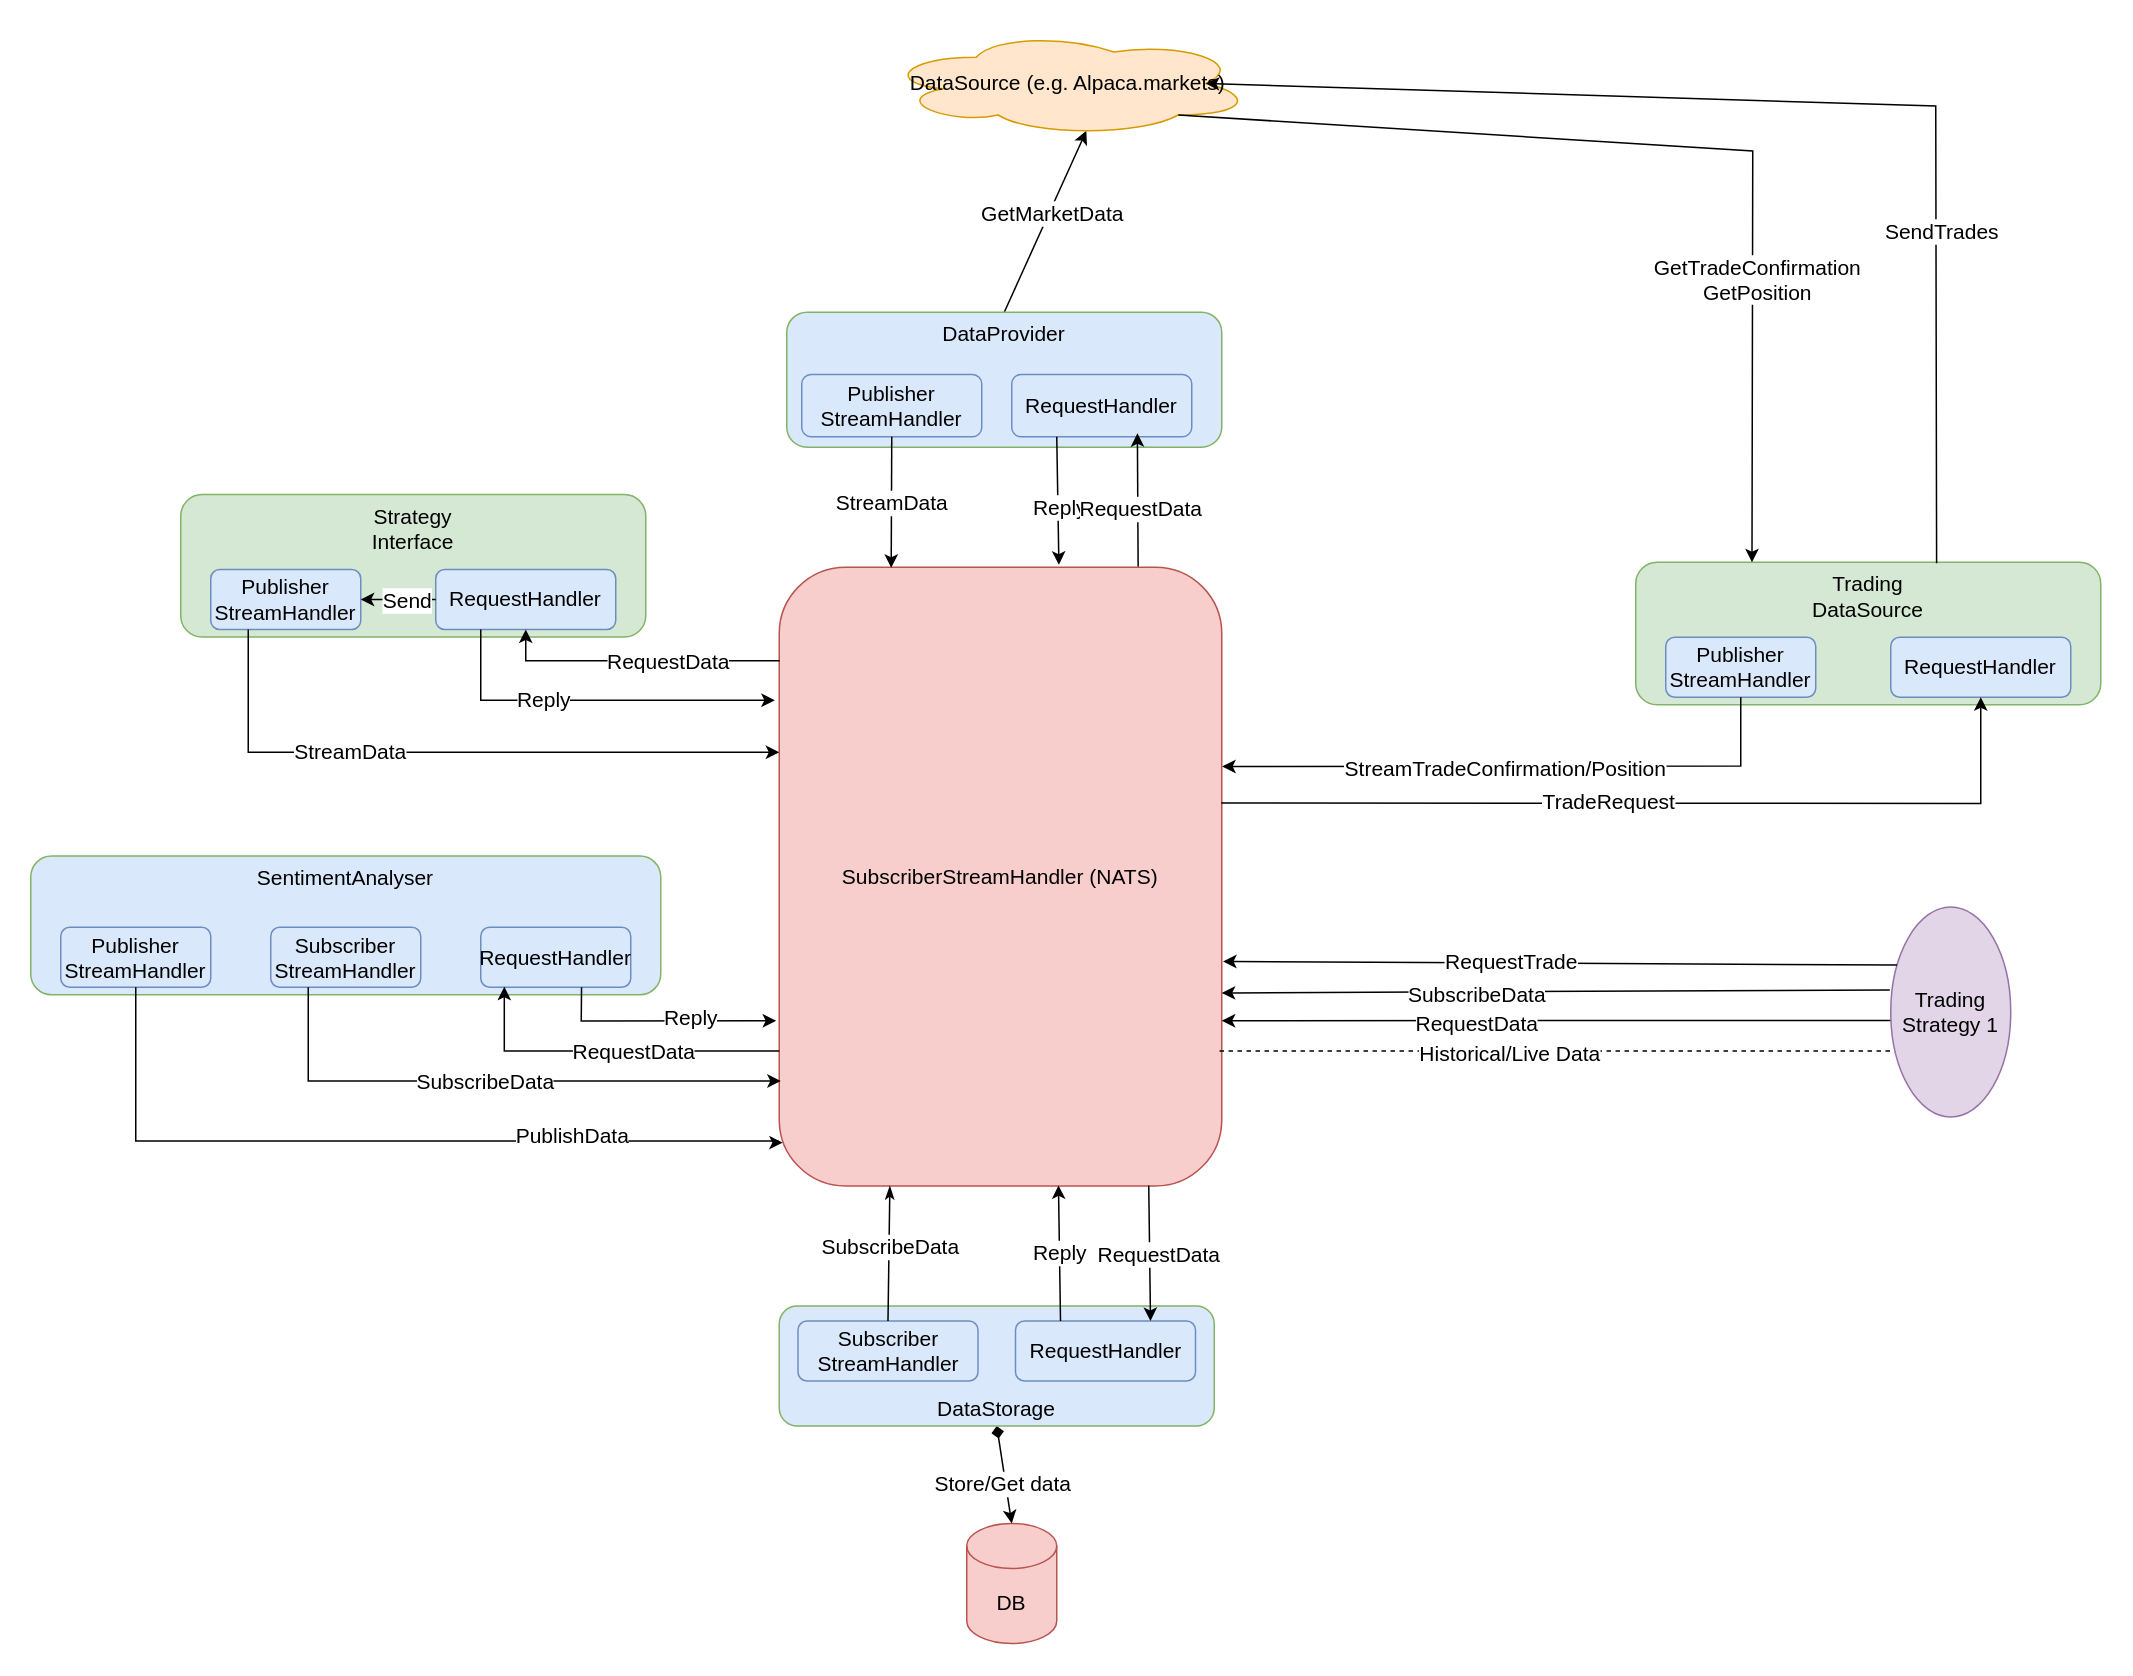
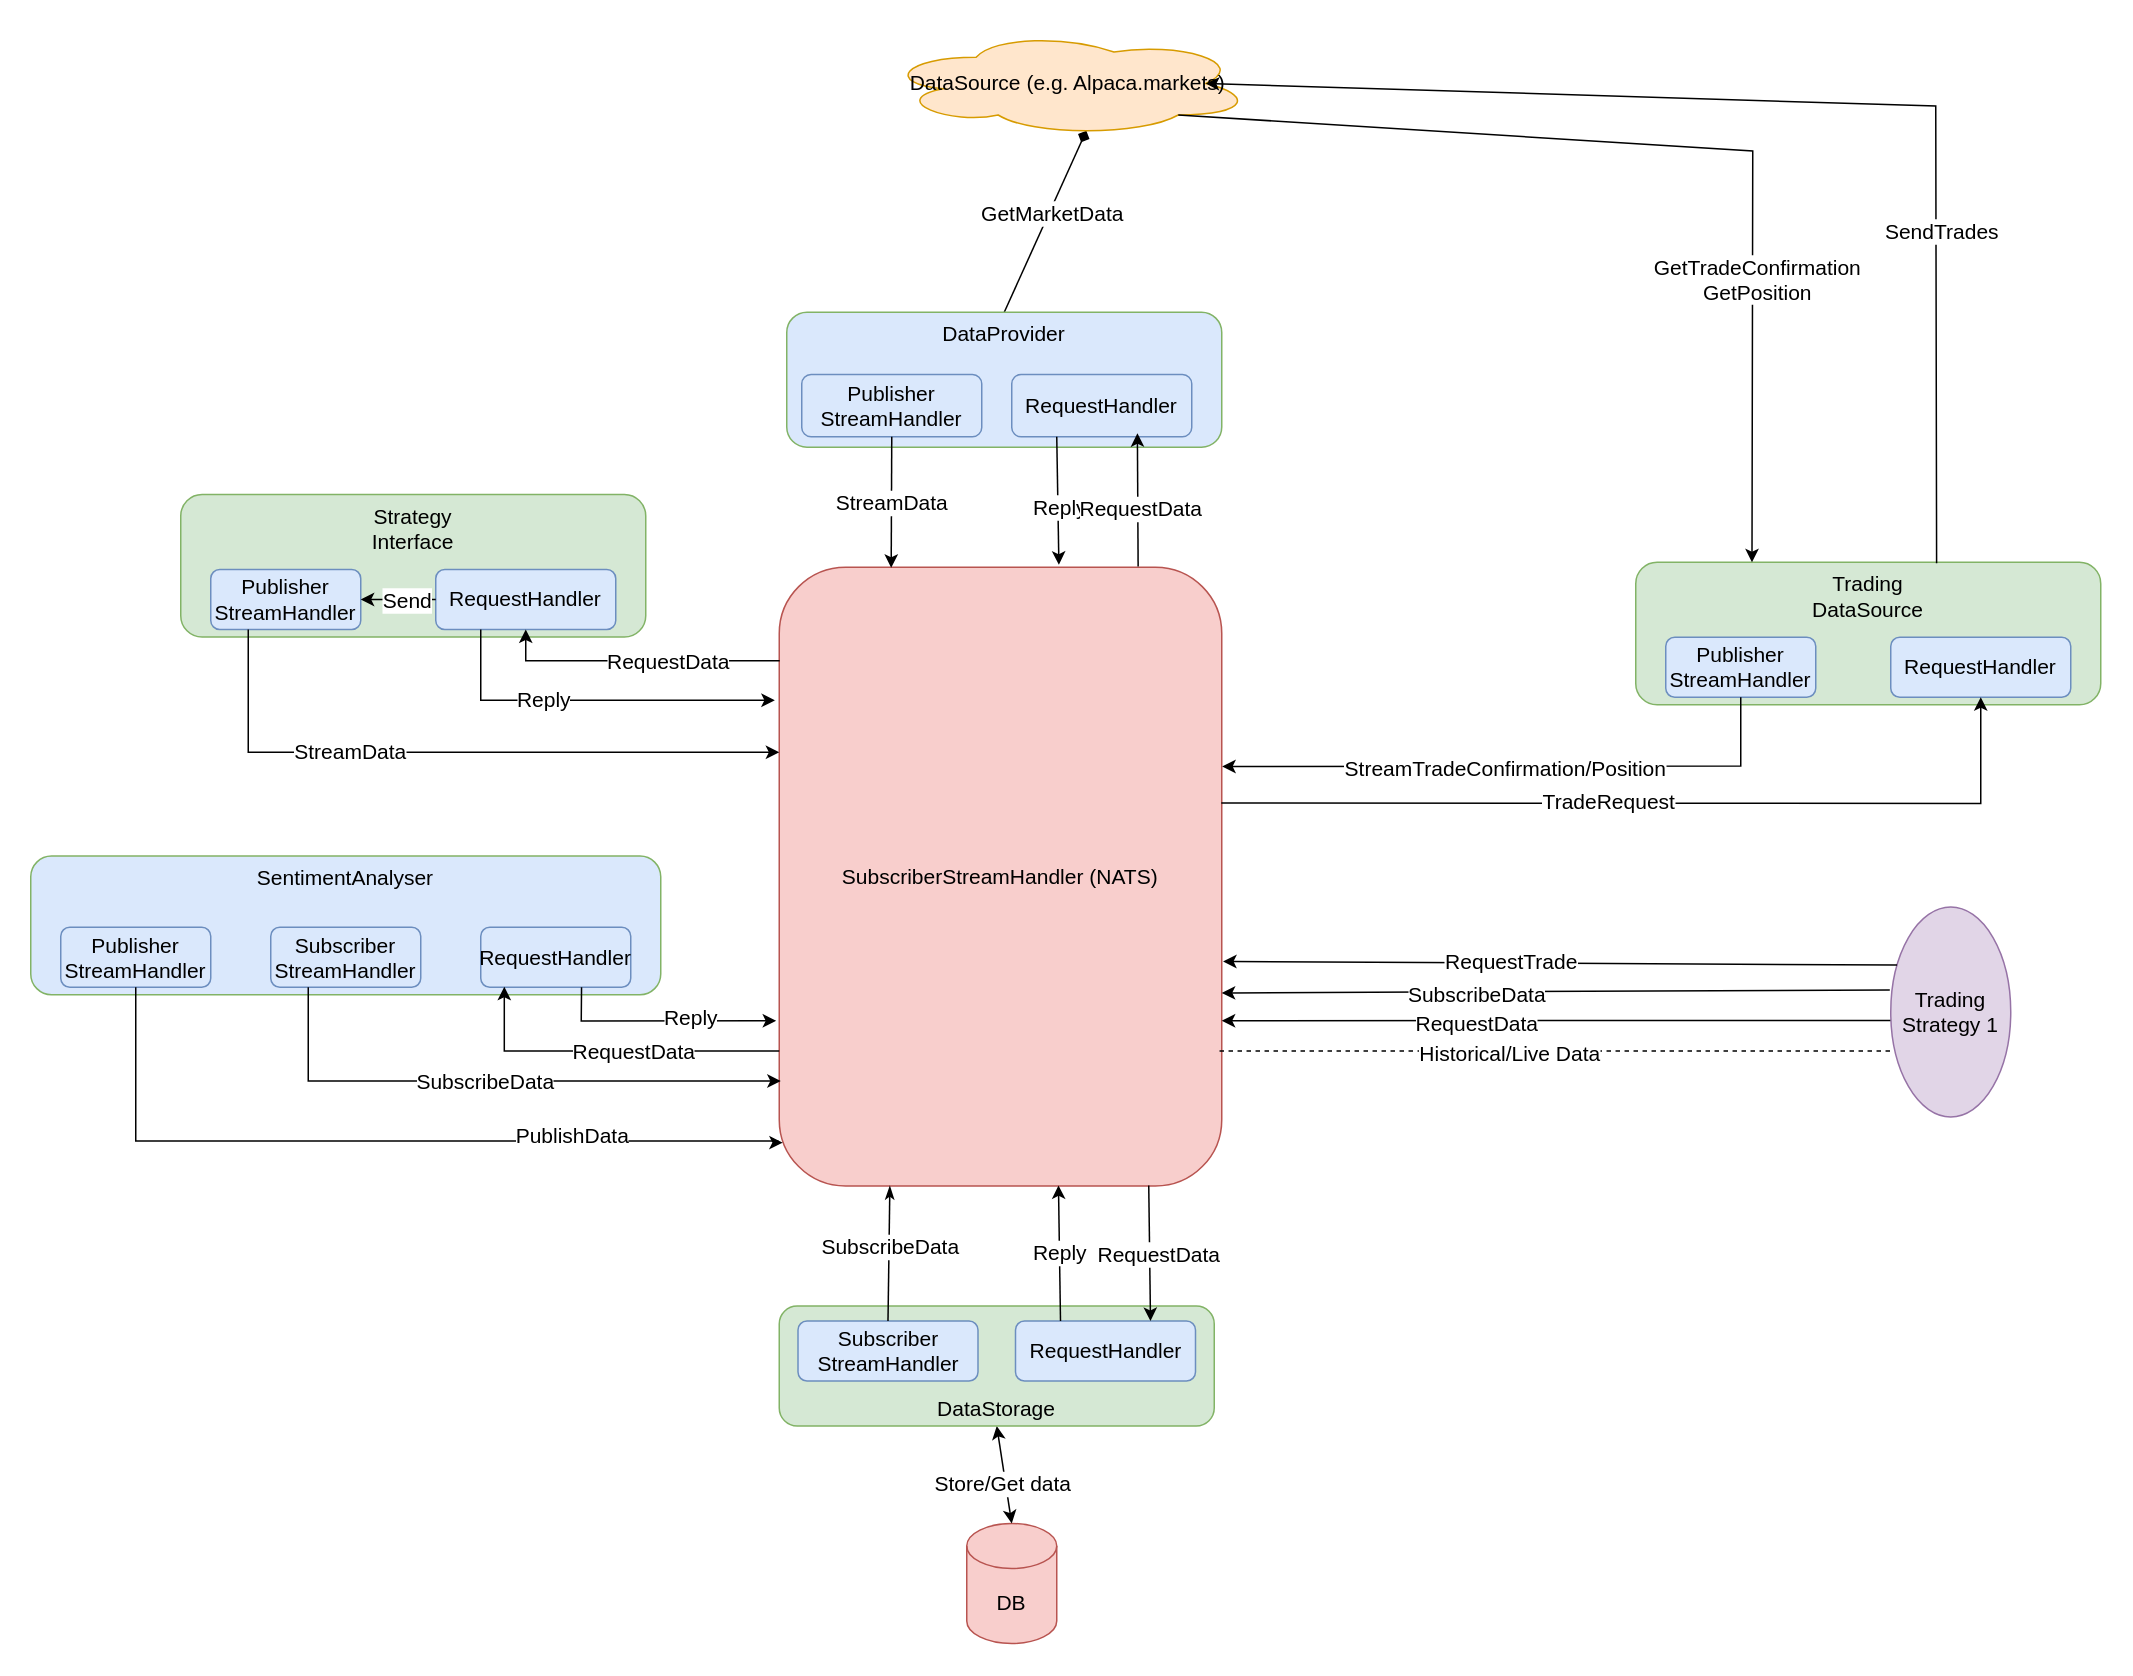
(1082, 141) -> (1081, 142)
(997, 1366) -> (997, 1366)
(999, 1438) -> (999, 1437)
